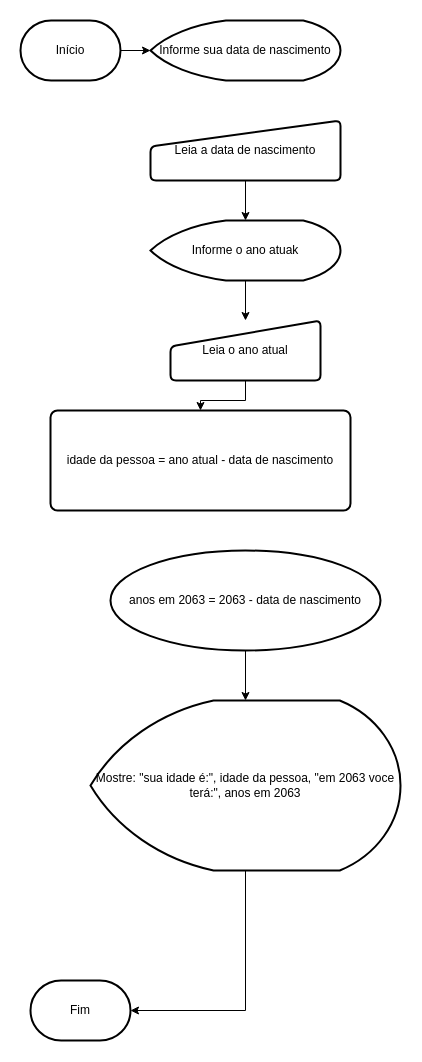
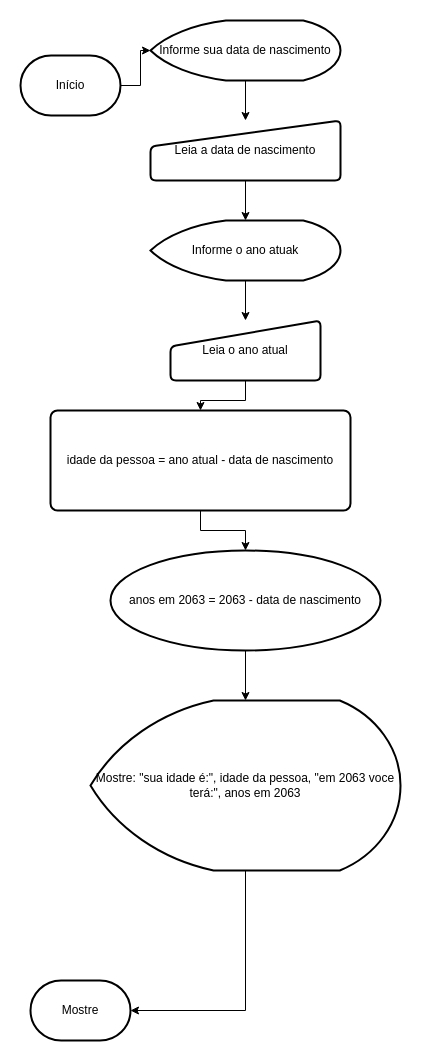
(71, 51) -> (71, 86)
none -> (246, 97)
none -> (220, 531)
(81, 1011) -> (81, 1011)
